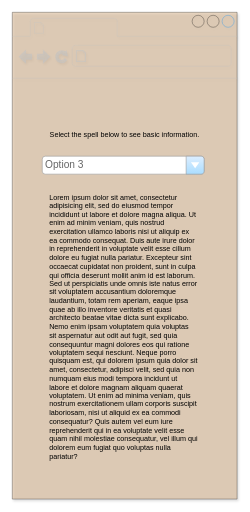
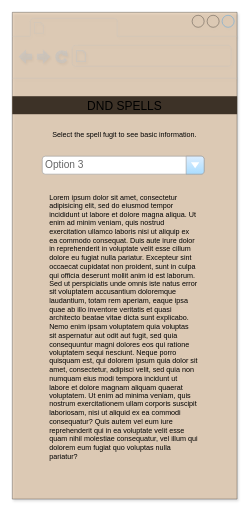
none -> (125, 105)
(125, 135) -> (125, 135)
